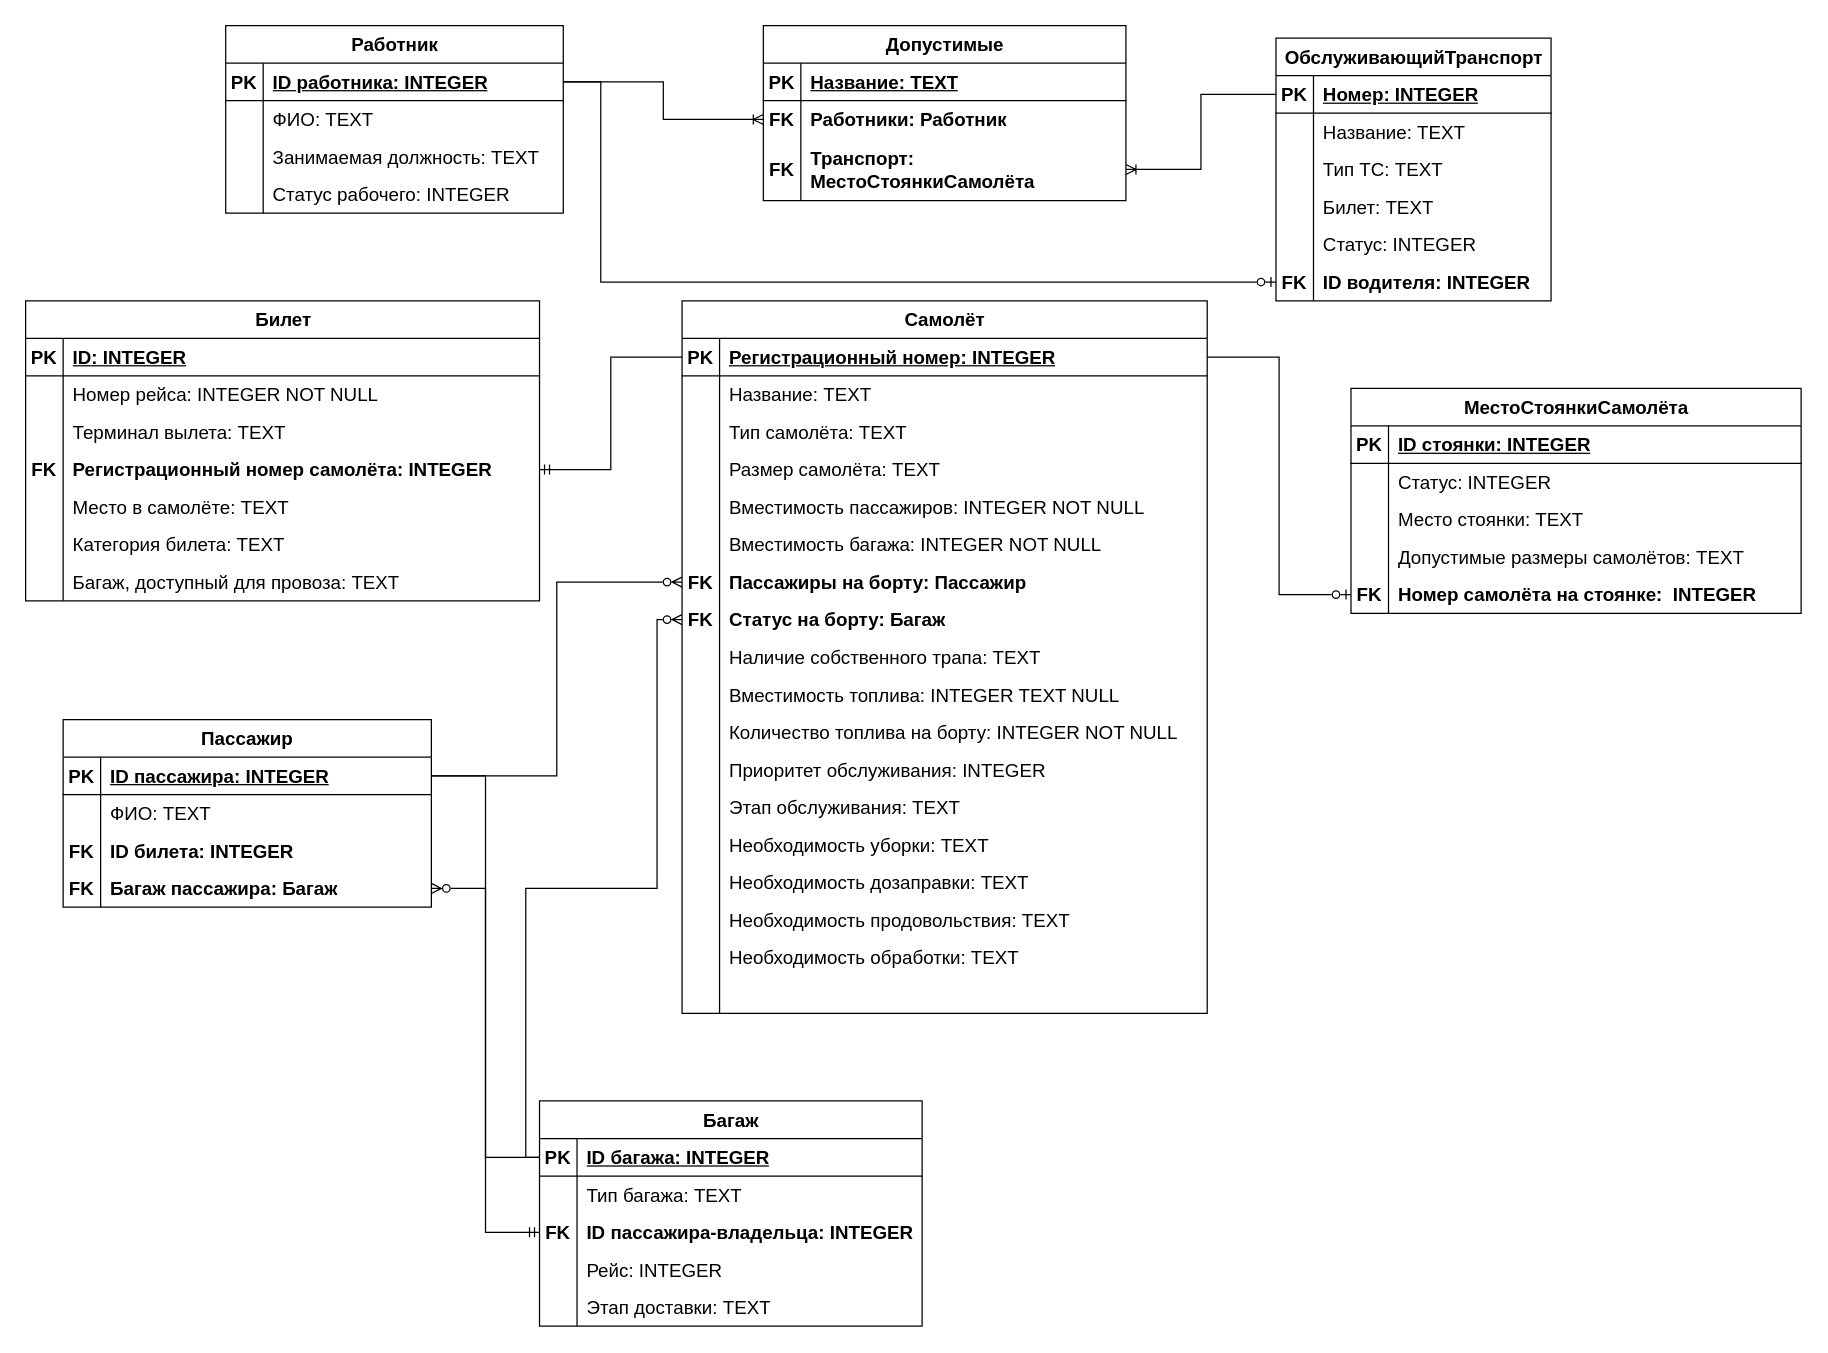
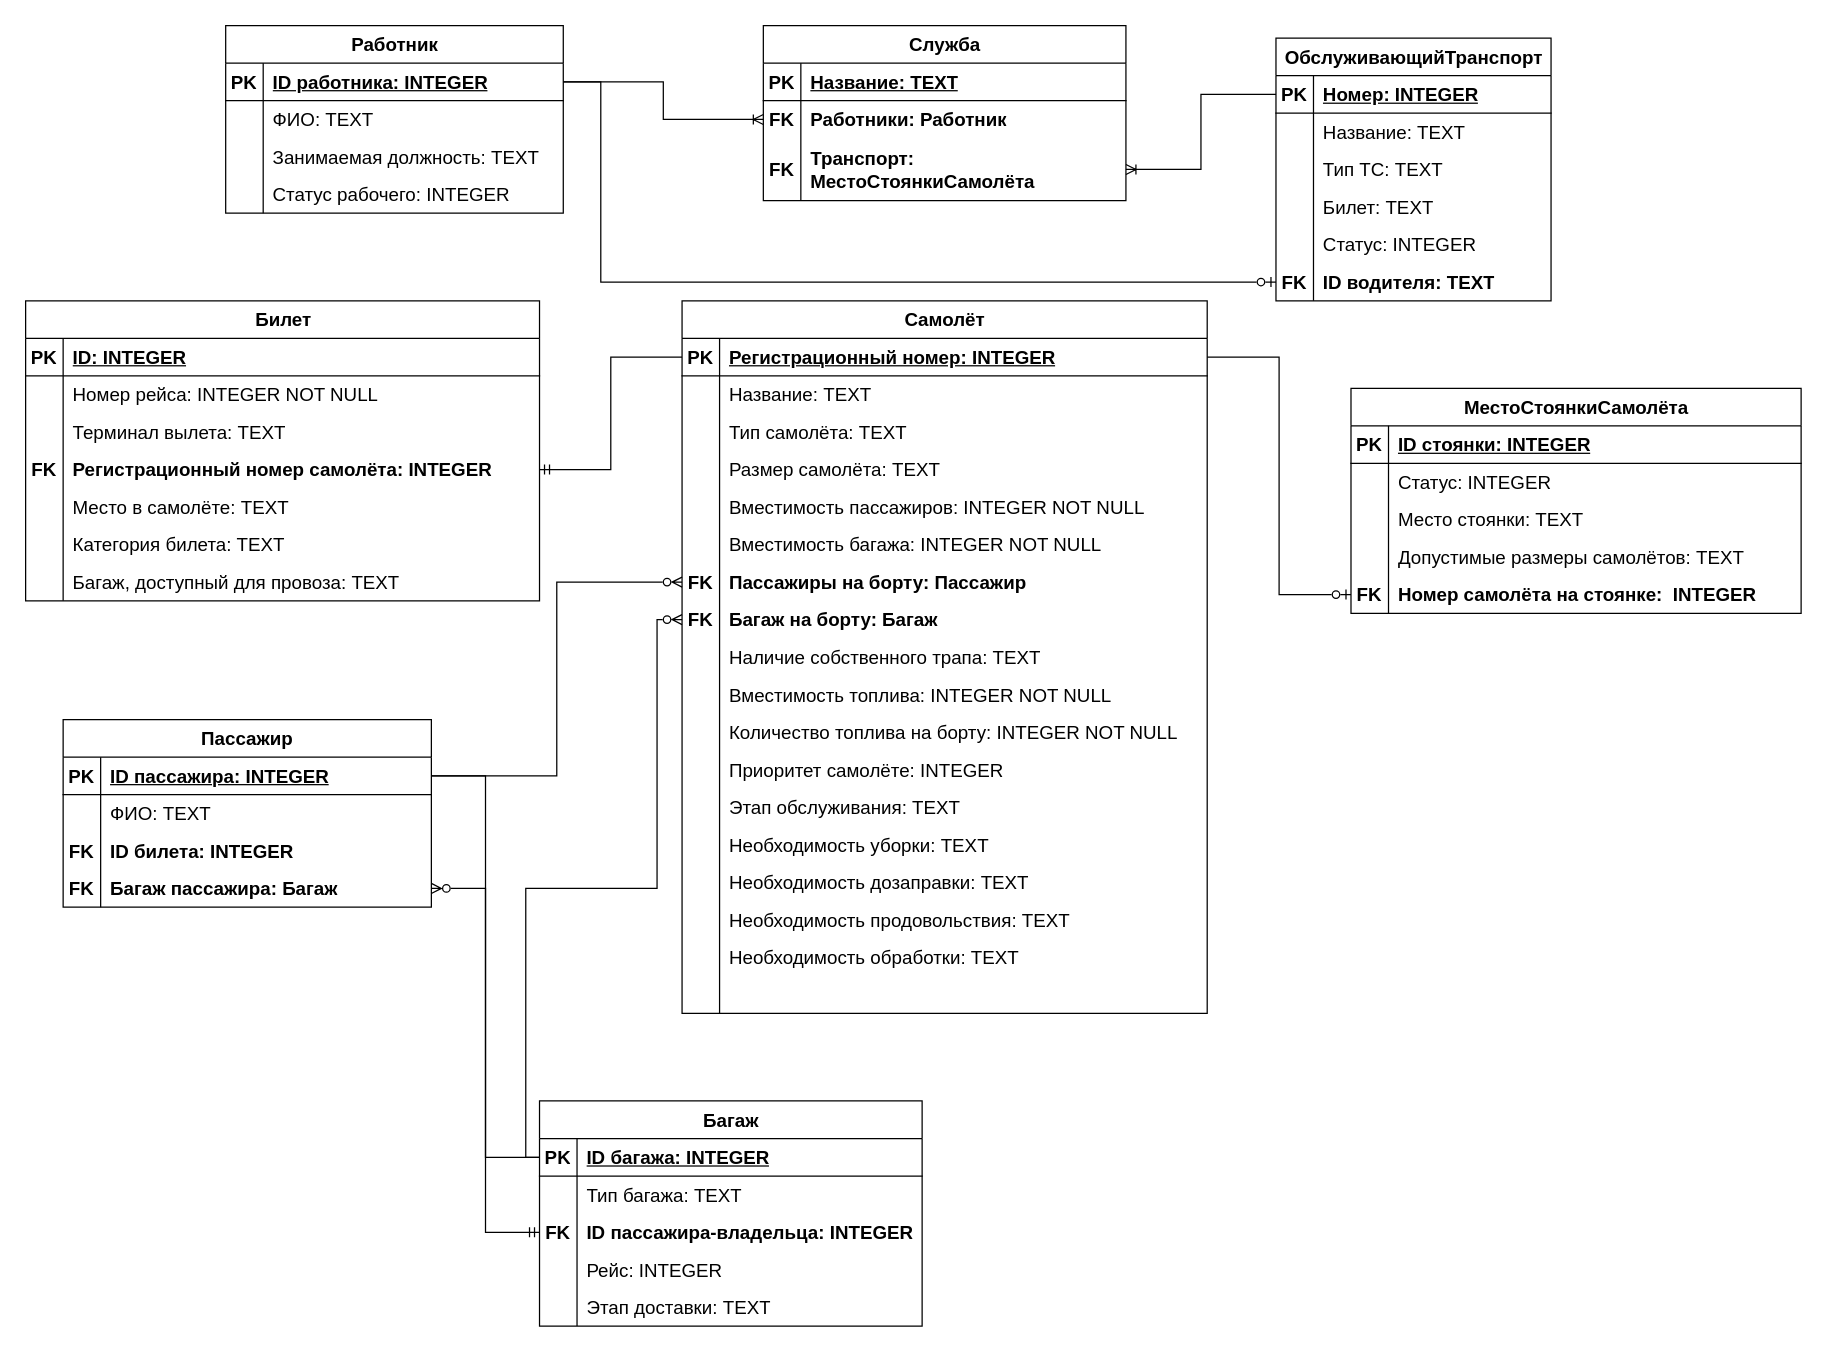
(945, 44) -> (945, 44)
(1421, 282) -> (1405, 282)
(835, 619) -> (830, 619)
(917, 694) -> (911, 694)
(885, 769) -> (864, 769)
